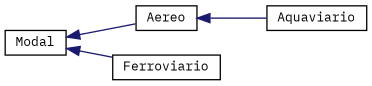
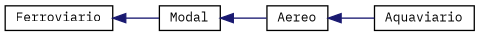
(96, 54) -> (142, 18)
